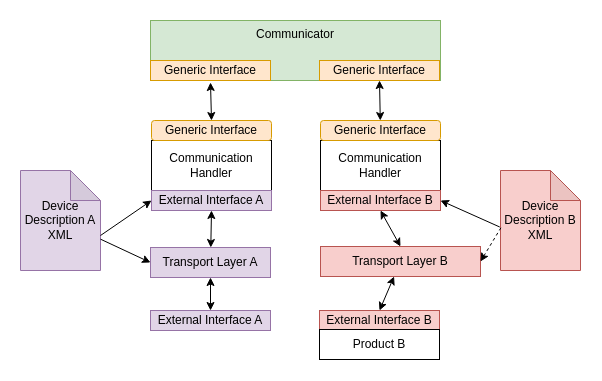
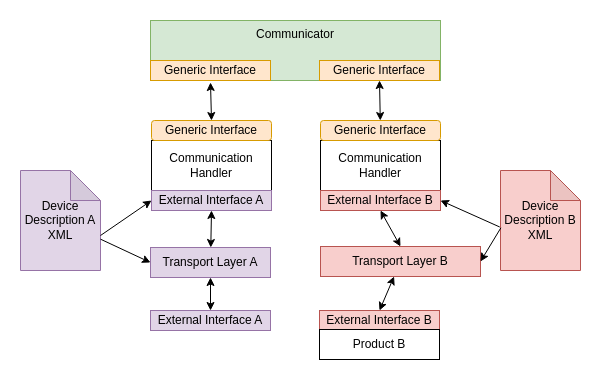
(493, 241) -> (493, 241)
